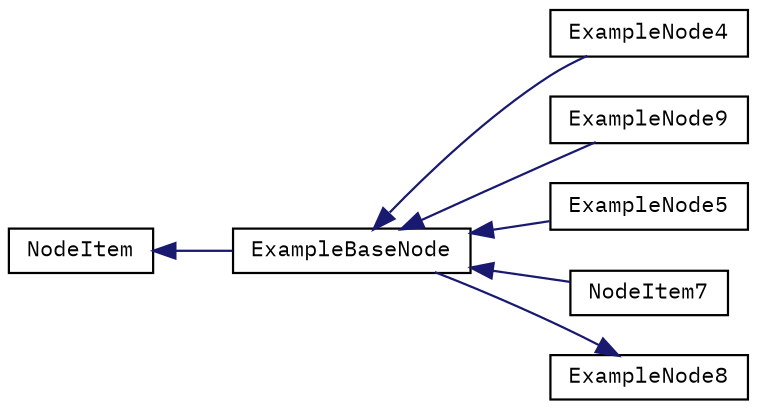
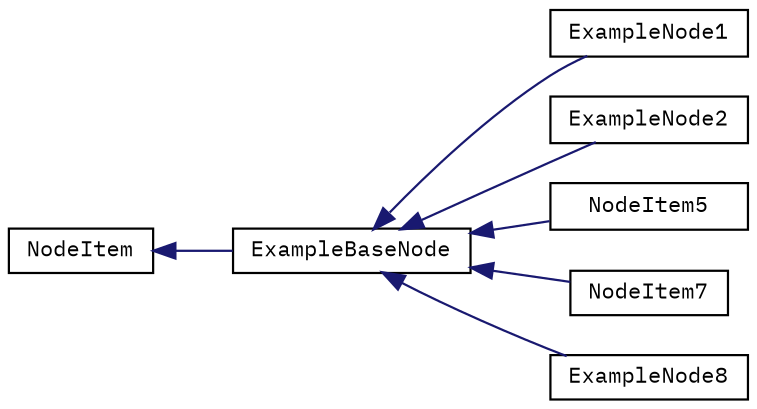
(649, 33) -> (649, 33)
(649, 120) -> (649, 120)
(649, 206) -> (649, 206)
(518, 307) -> (483, 322)
